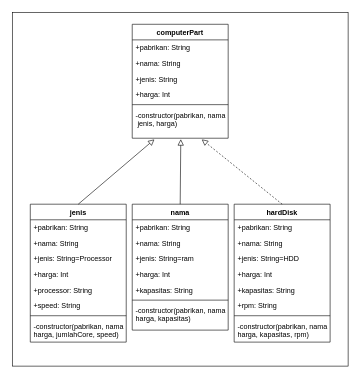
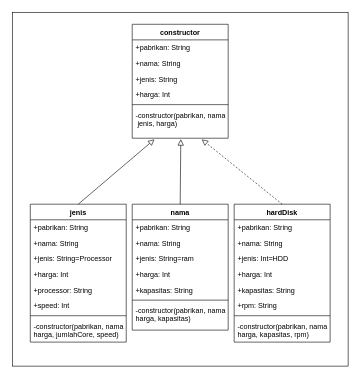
(180, 32) -> (180, 32)
(270, 259) -> (265, 259)
(59, 306) -> (54, 306)
